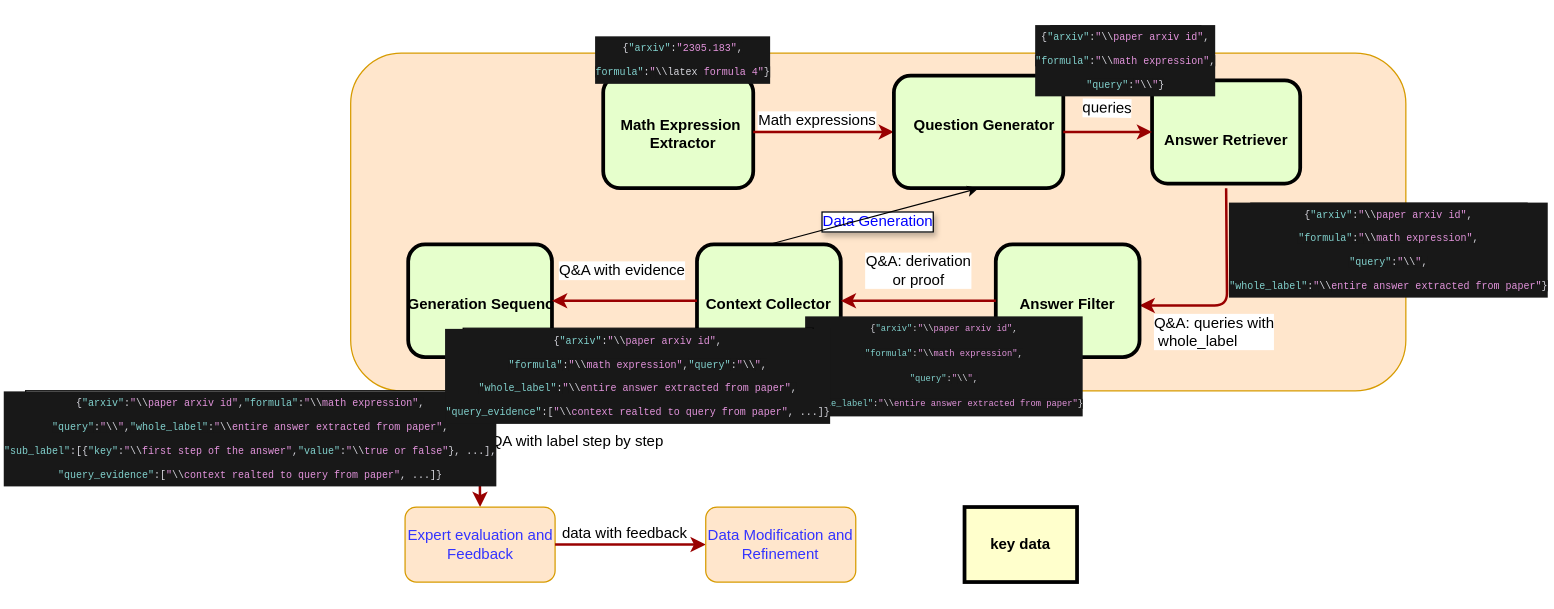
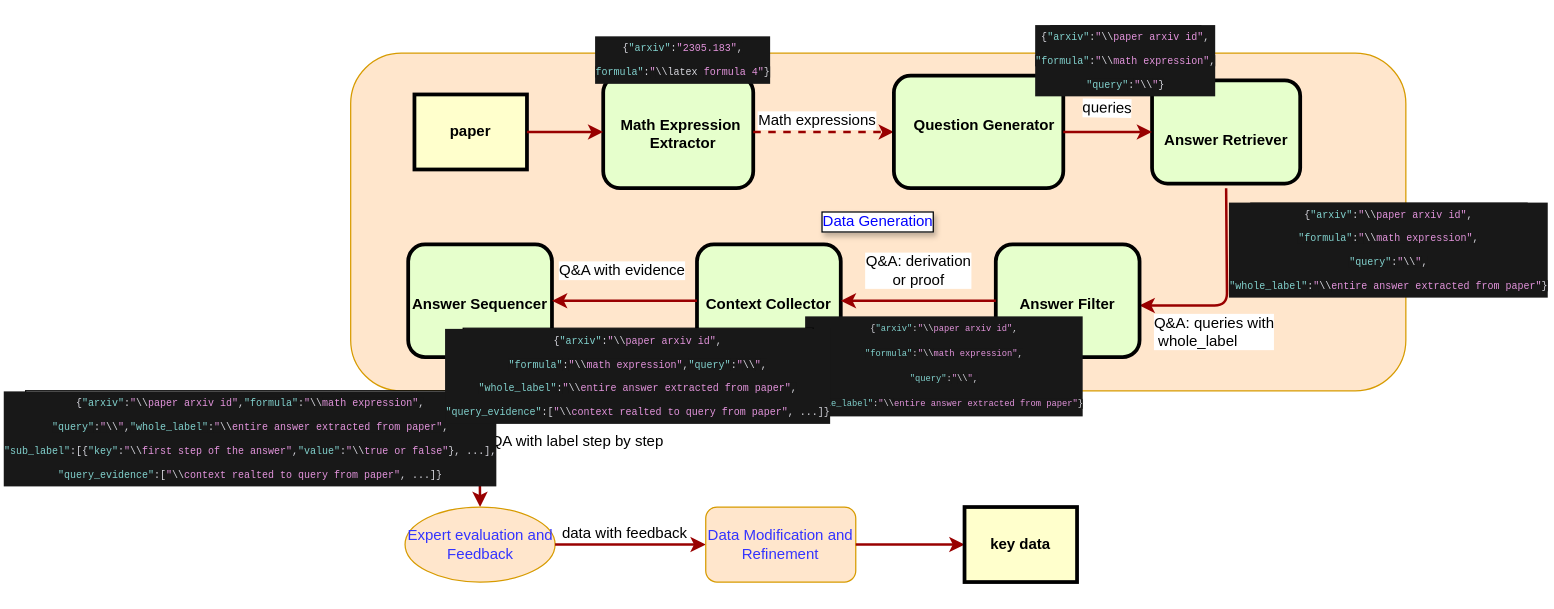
none -> (471, 132)
none -> (559, 132)
(821, 132) -> (821, 132)
(873, 216) -> none
(480, 244) -> (480, 244)
(480, 544) -> (480, 544)
none -> (905, 544)
